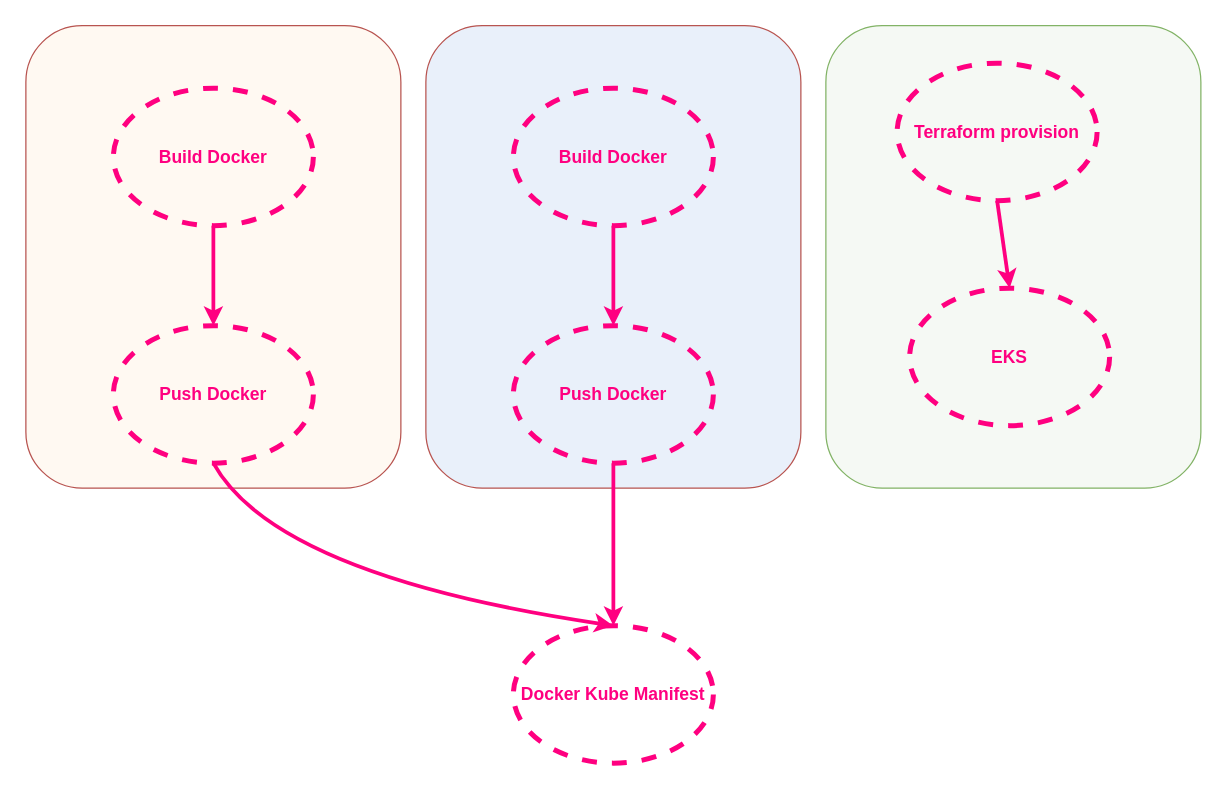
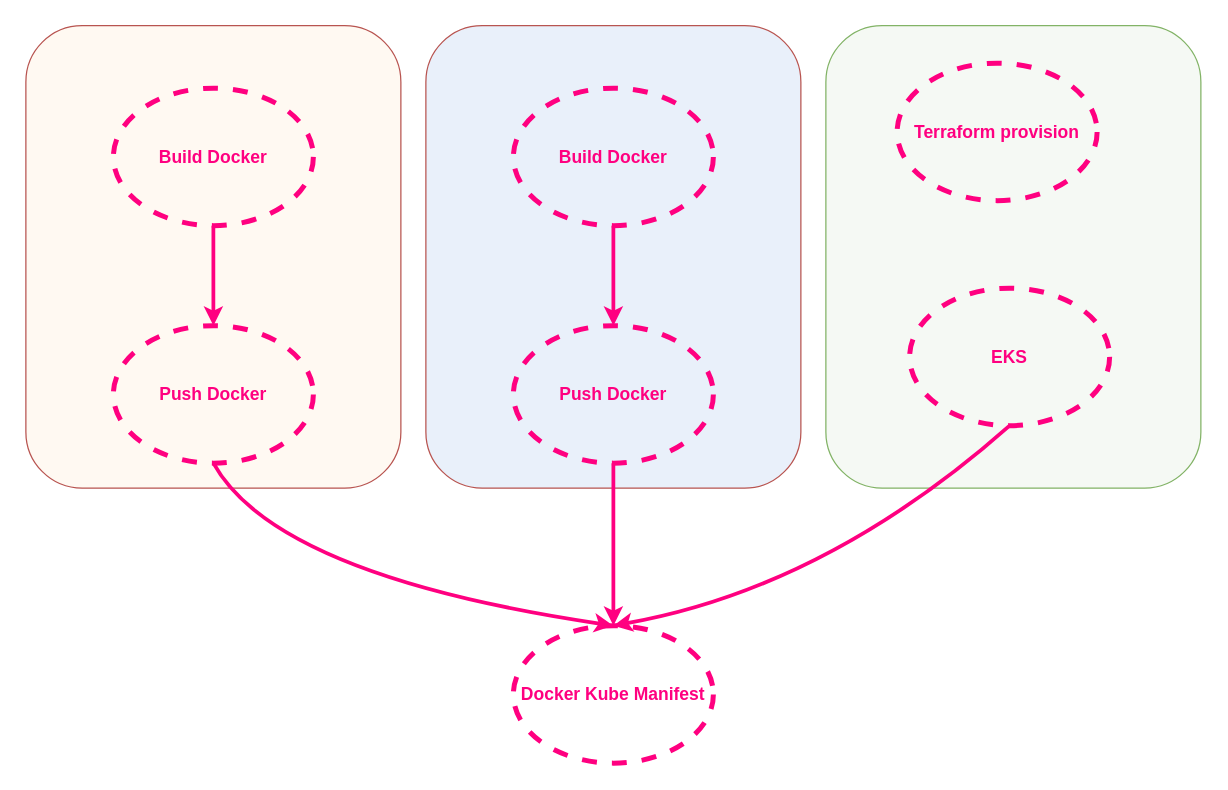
(1002, 238) -> none
none -> (831, 551)
